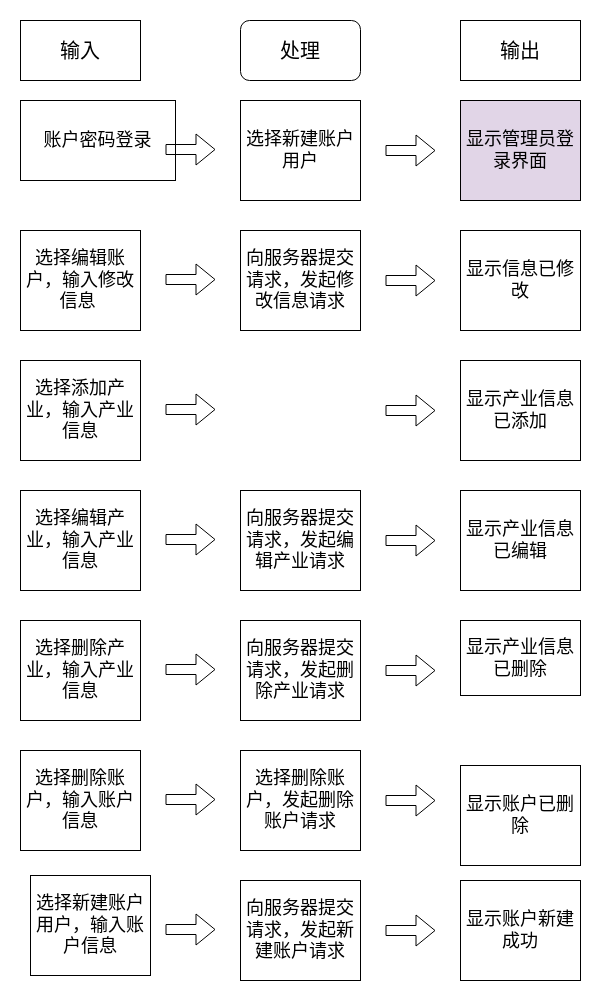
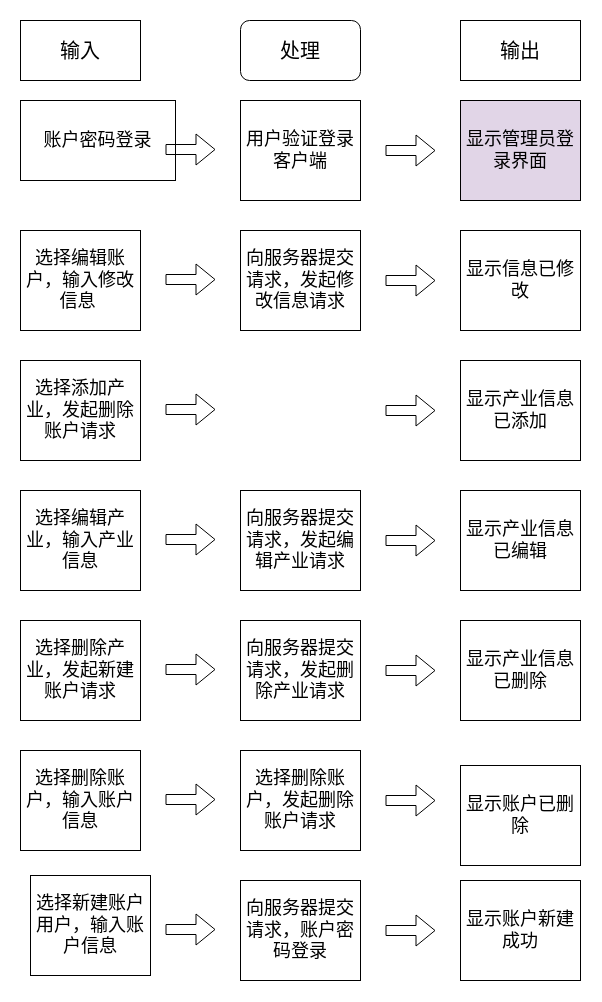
(301, 151) -> (301, 151)
(81, 411) -> (81, 411)
(521, 658) -> (521, 671)
(81, 671) -> (81, 671)
(301, 931) -> (301, 931)
